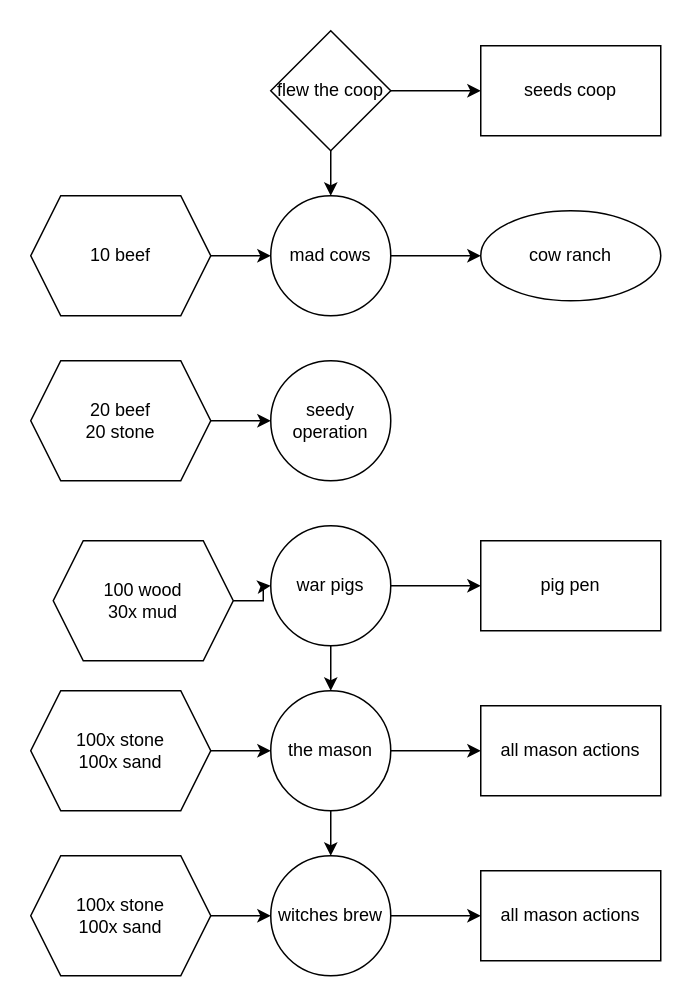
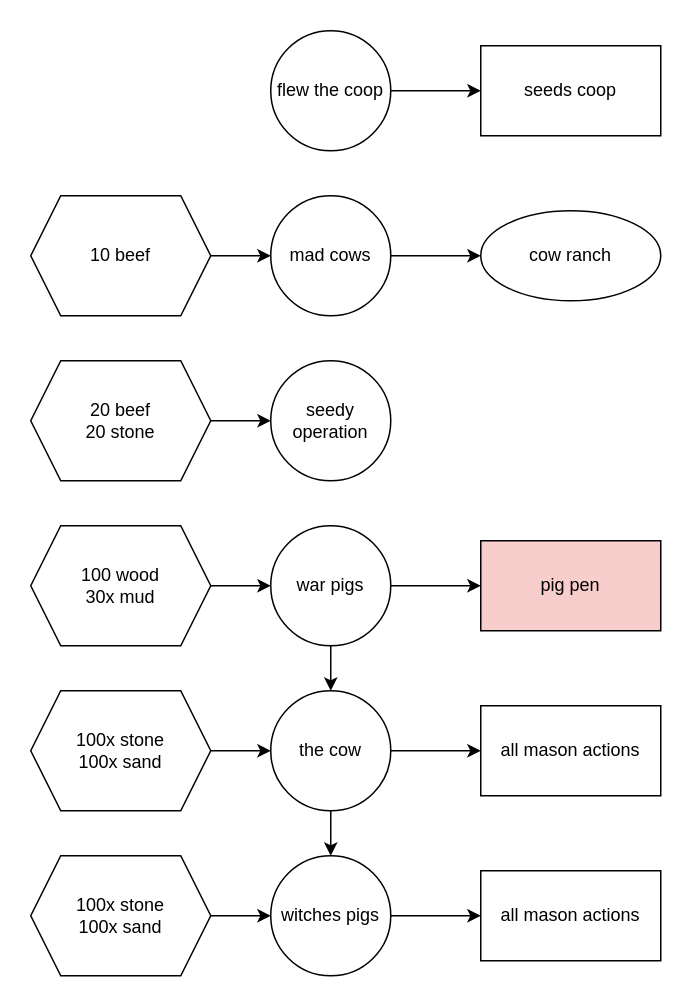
(331, 91) -> (331, 91)
(331, 179) -> none
(571, 586) -> (571, 586)
(143, 601) -> (121, 586)
(331, 751) -> (331, 751)
(331, 916) -> (331, 916)
